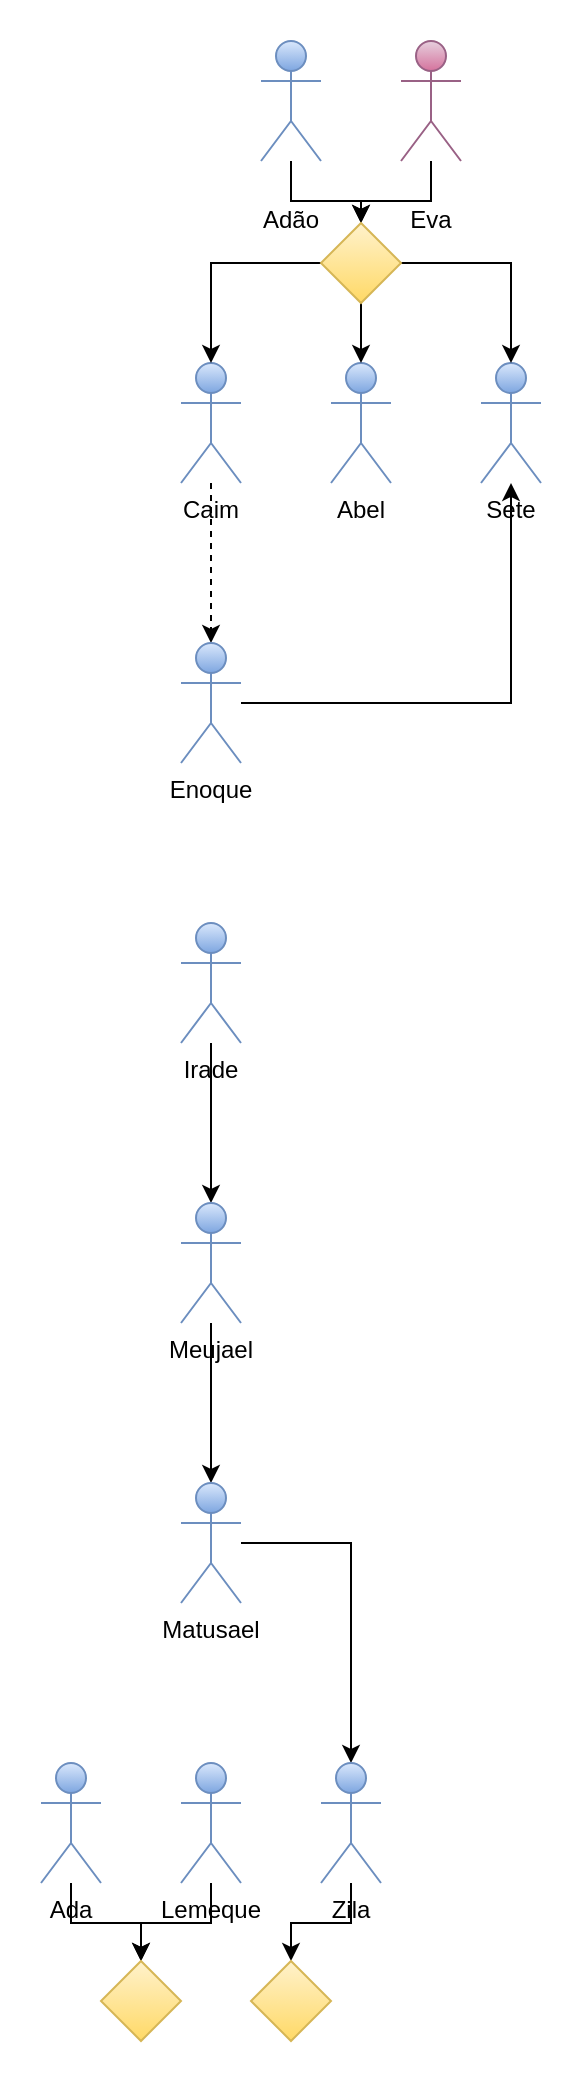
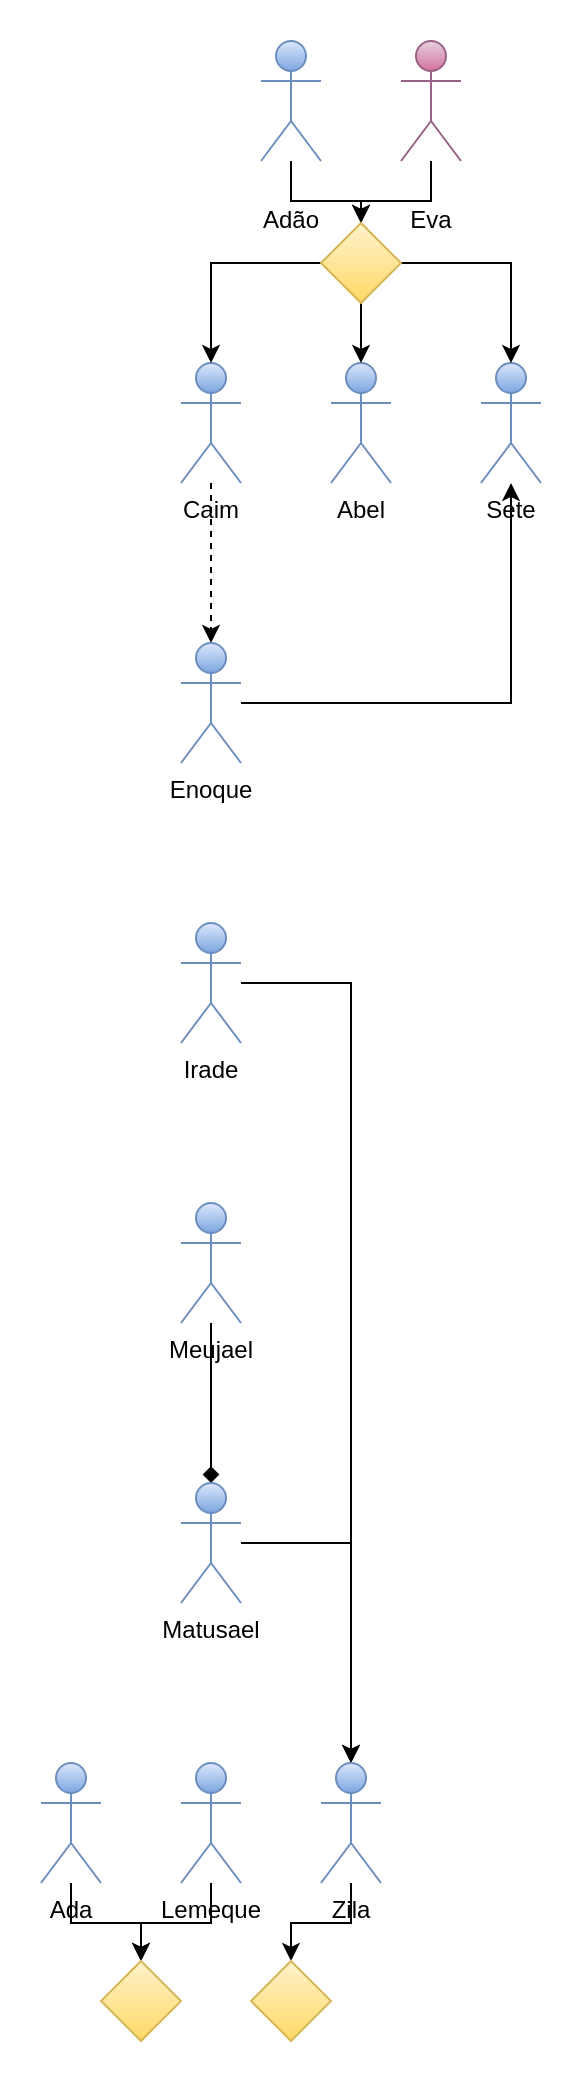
(211, 1116) -> (351, 1206)
(211, 1468) -> (211, 1467)
